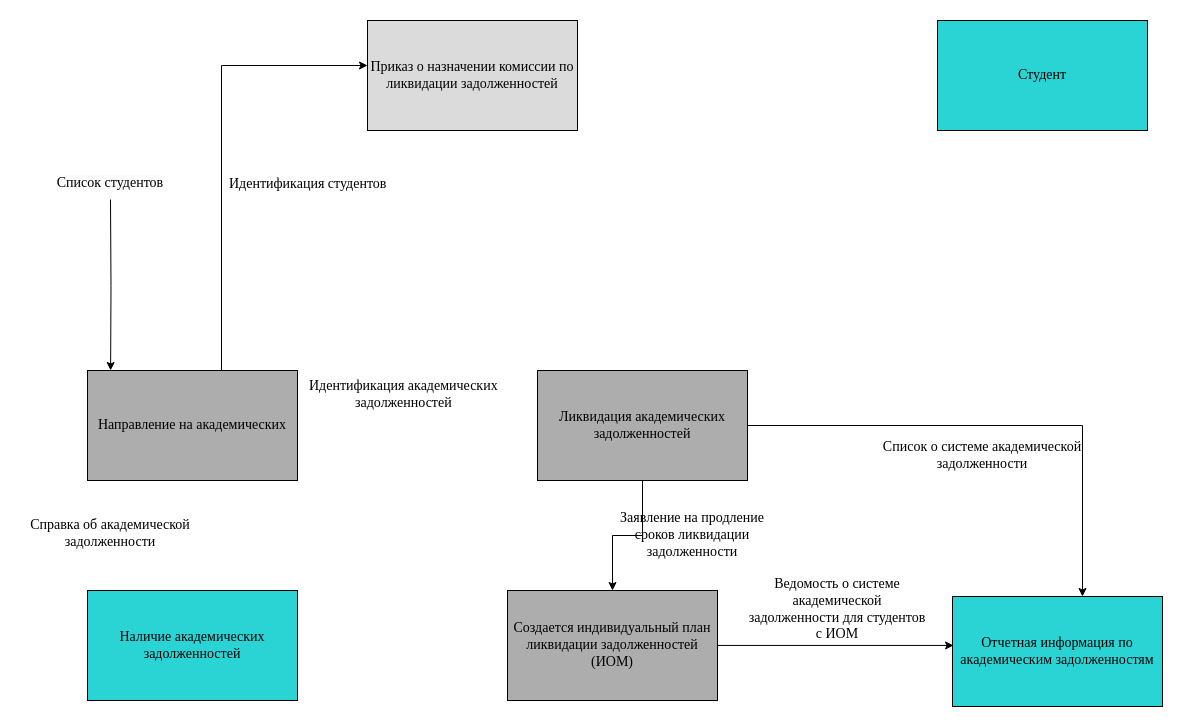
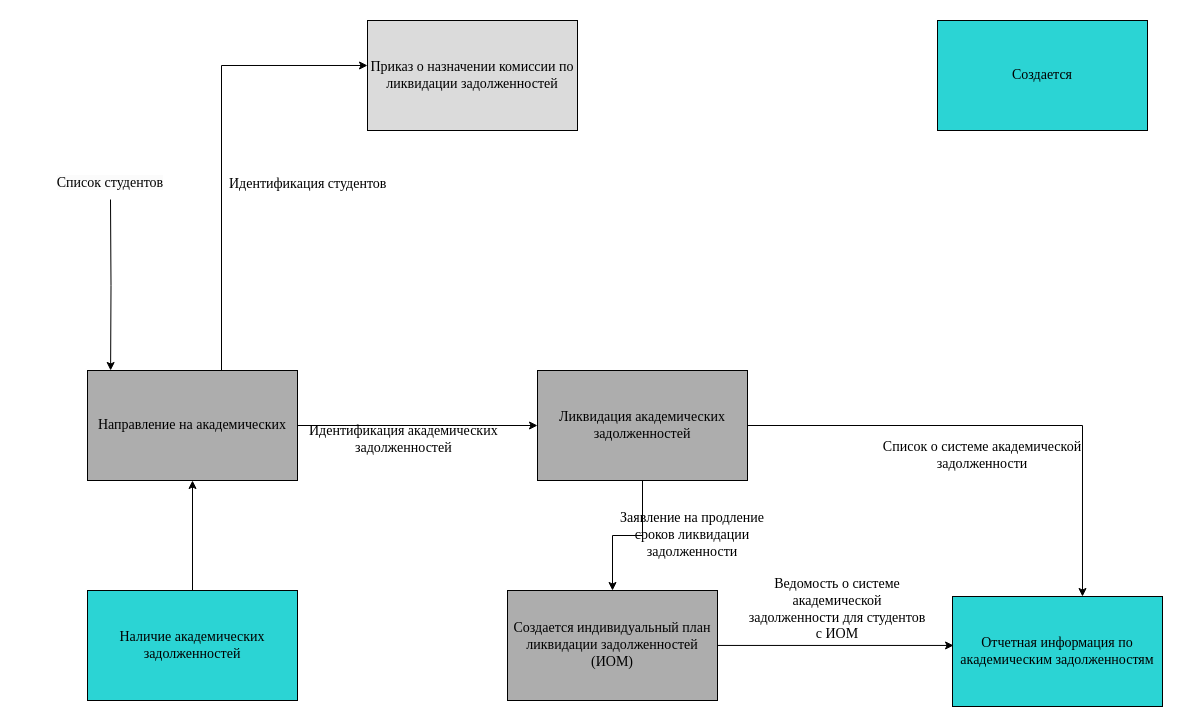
(1043, 76) -> (1043, 76)
(403, 391) -> (403, 436)
none -> (414, 426)
(111, 531) -> none
none -> (193, 539)
